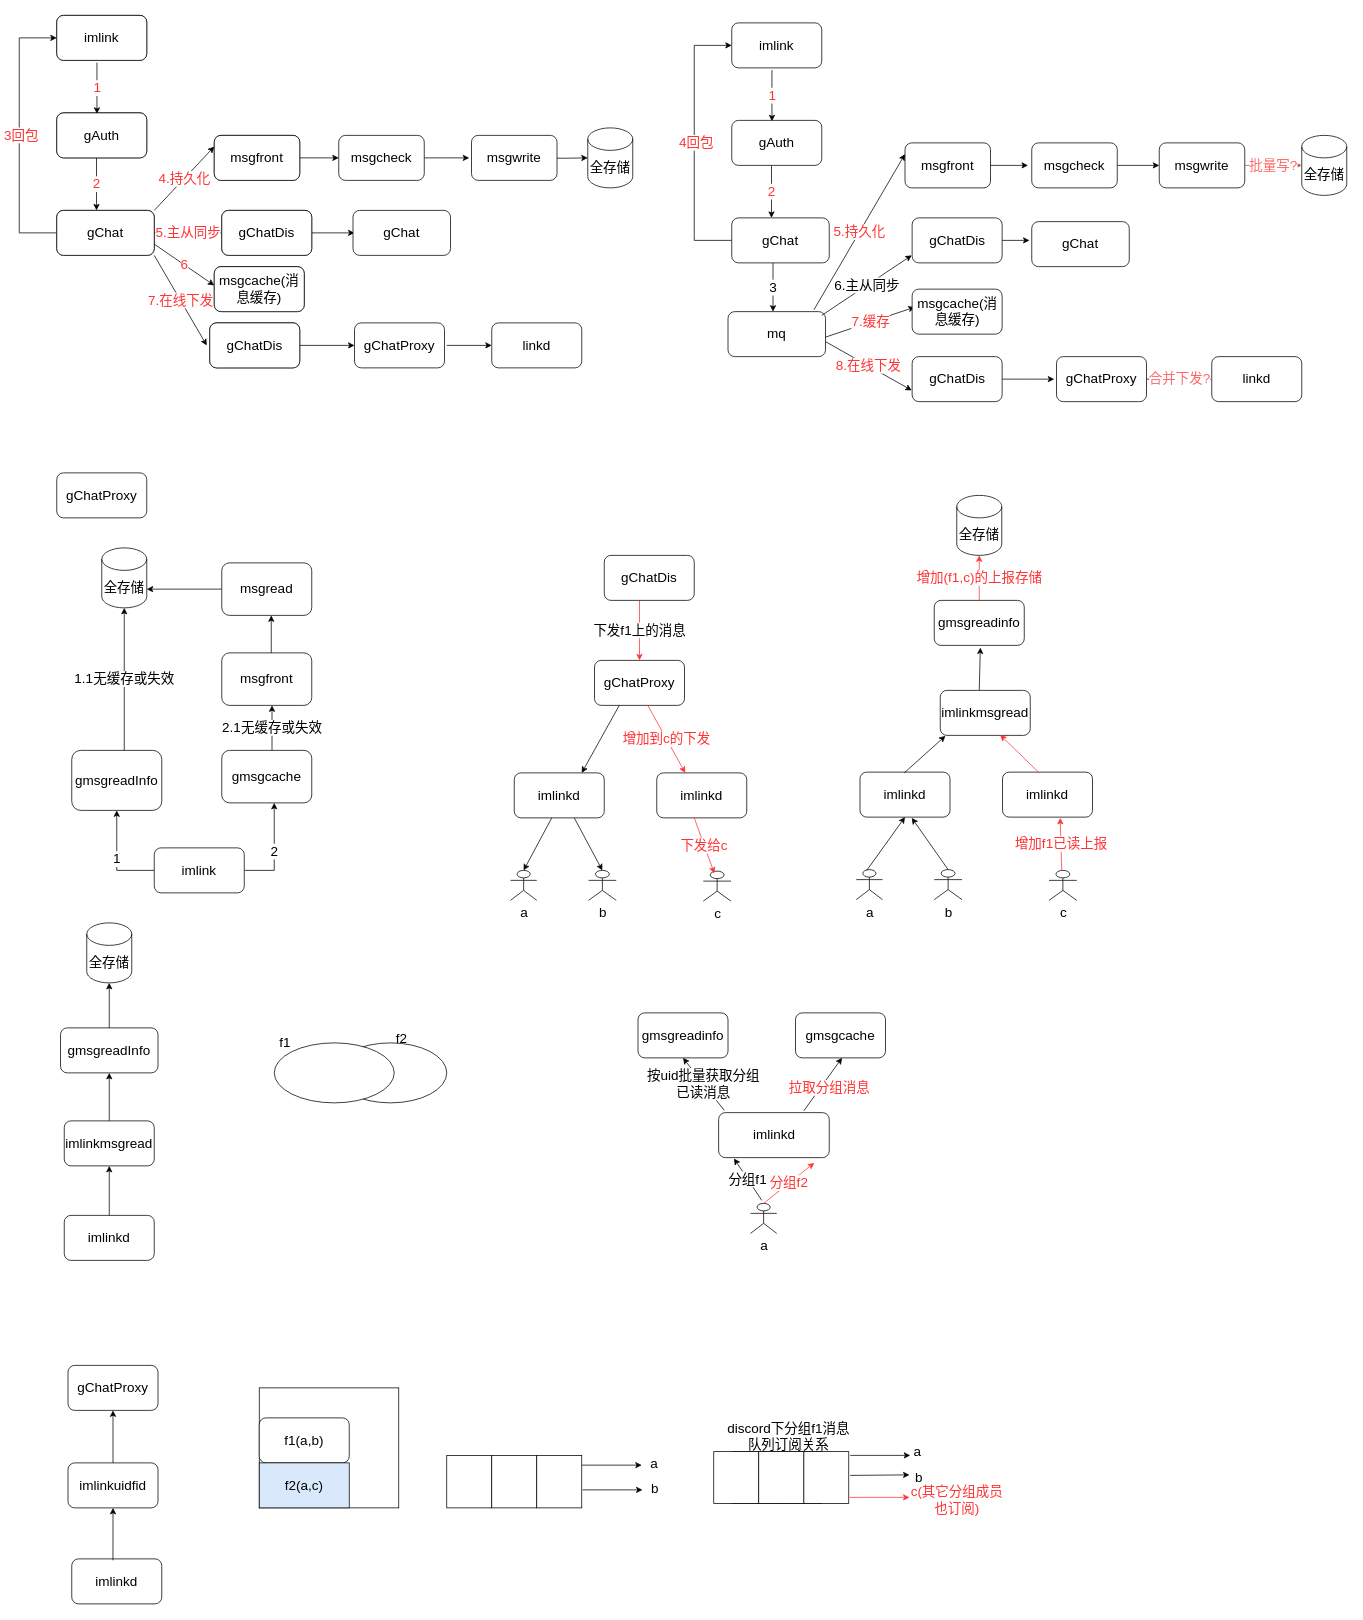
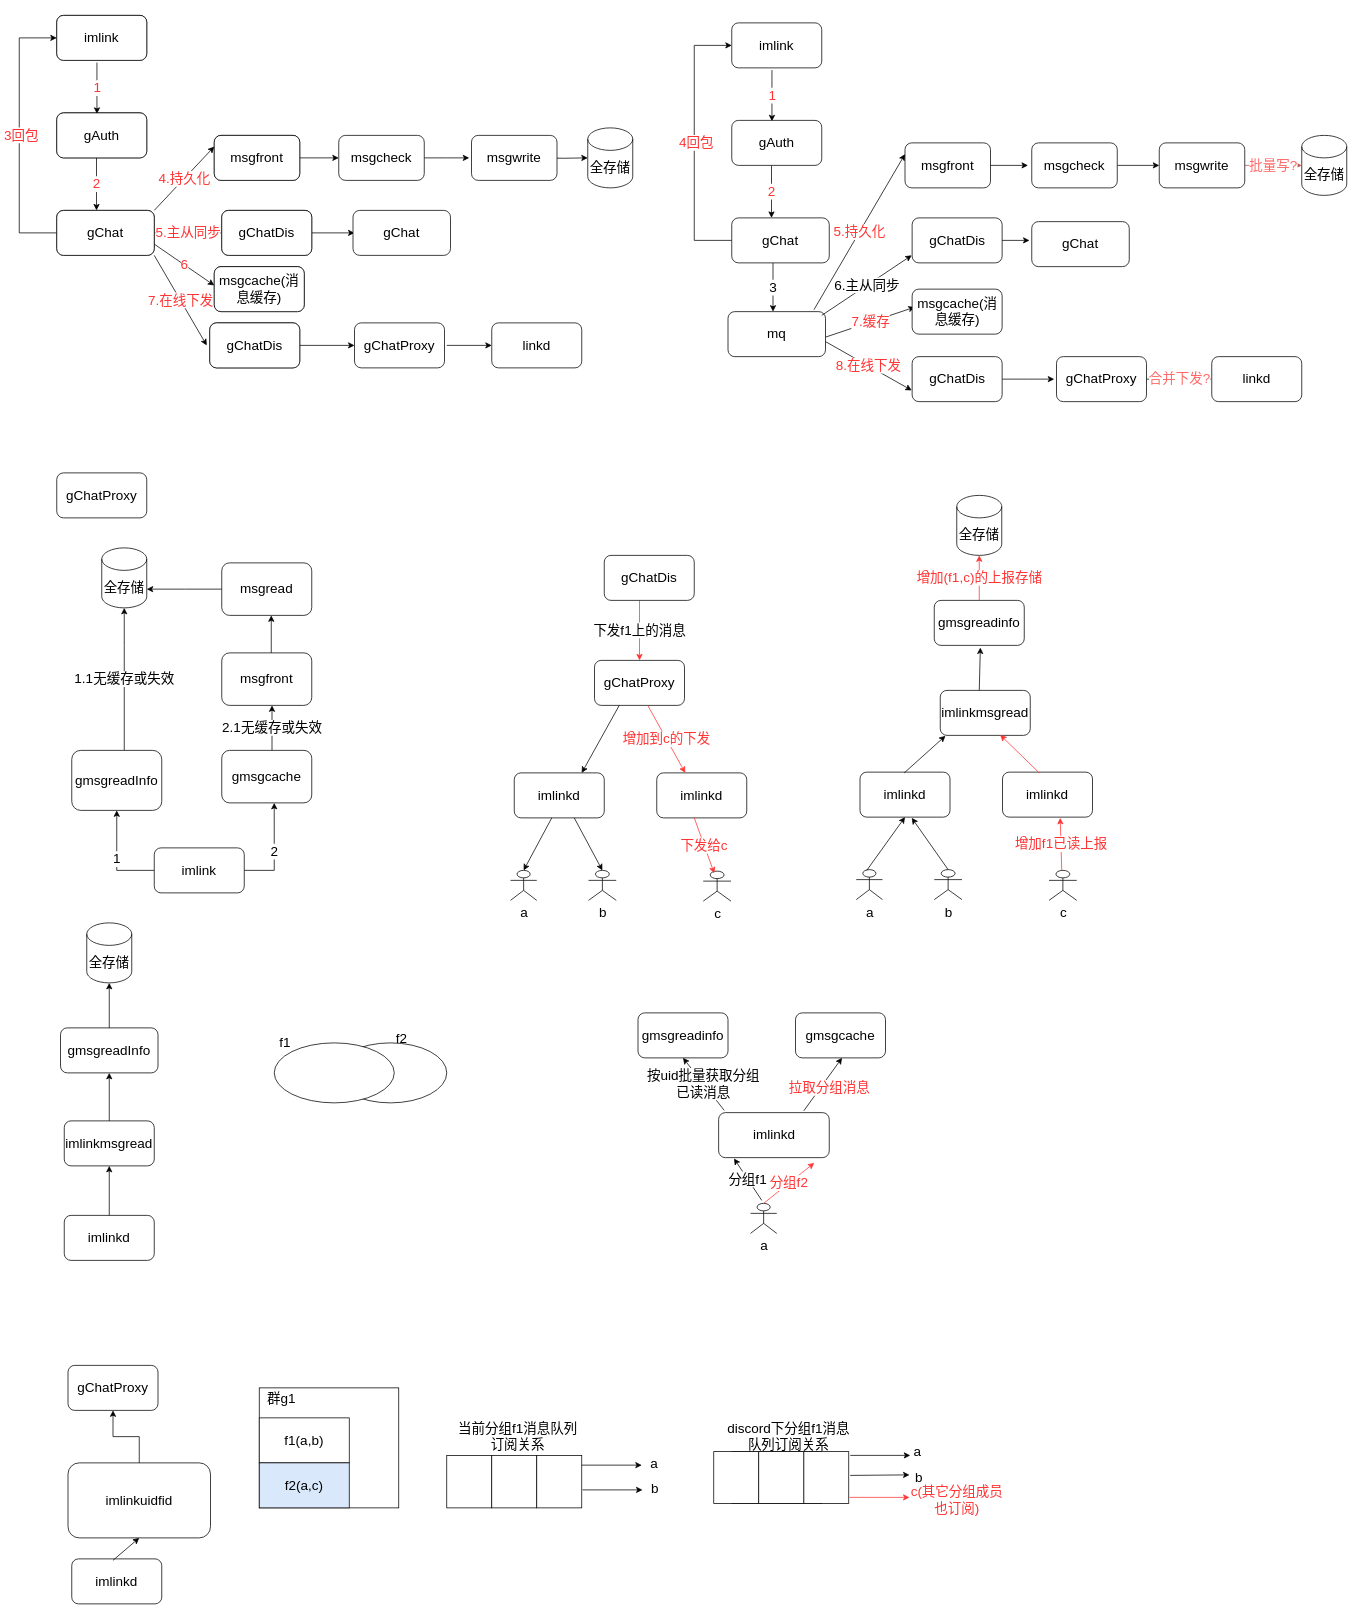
none -> (282, 1399)
none -> (518, 1437)
(304, 1440) -> (304, 1440)
(113, 1485) -> (139, 1500)
